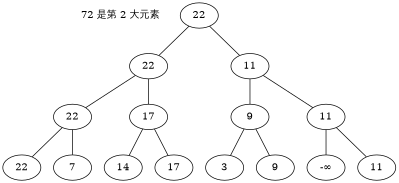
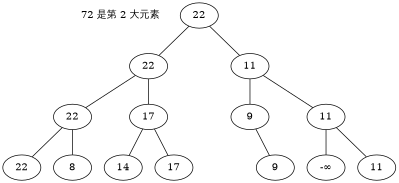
(73, 168) -> (73, 168)
(225, 168) -> none
